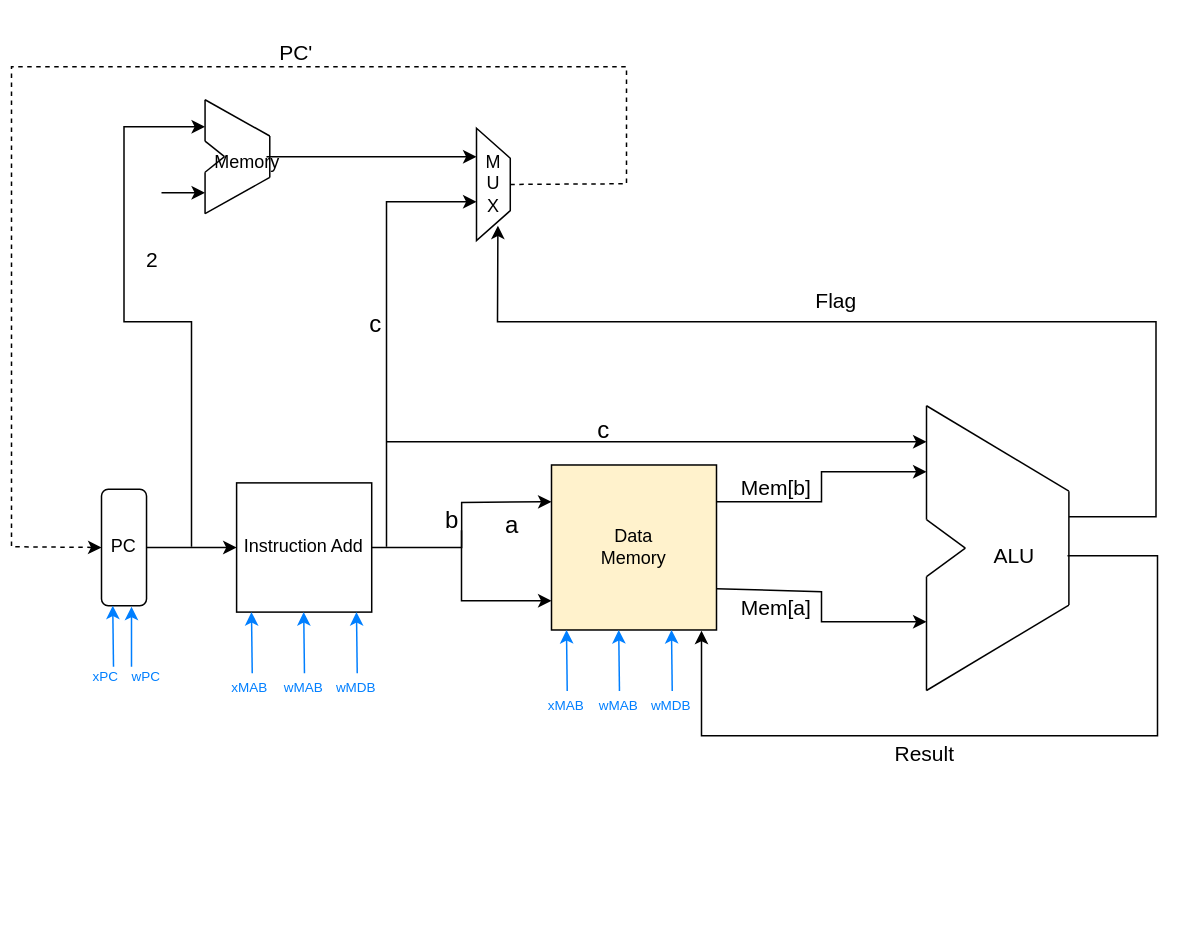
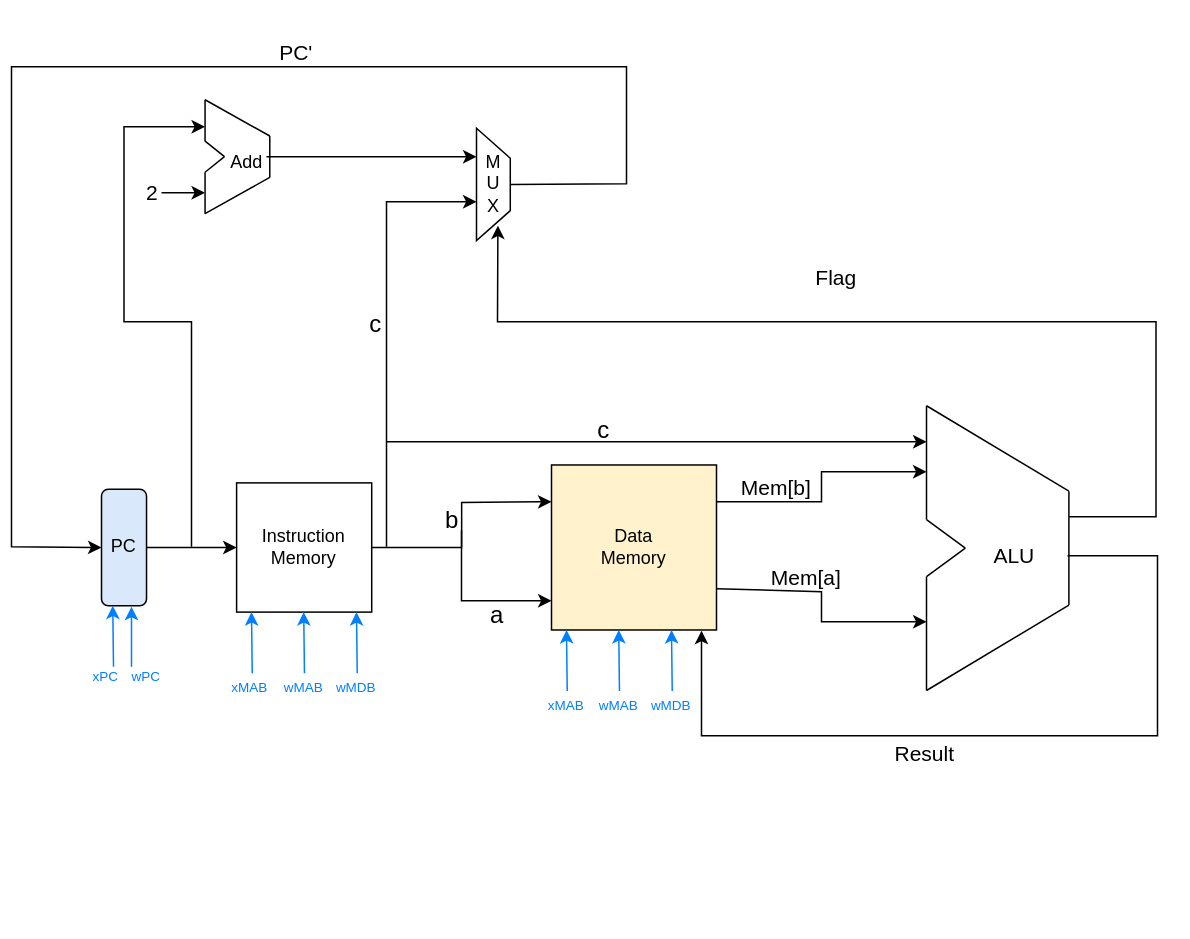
(156, 67) -> (156, 67)
(236, 162) -> (236, 162)
(152, 260) -> (152, 193)
(836, 299) -> (836, 277)
(512, 525) -> (497, 615)
(124, 547) -> (124, 547)
(304, 547) -> (304, 547)
(776, 607) -> (806, 577)
